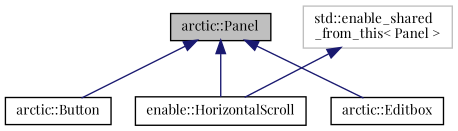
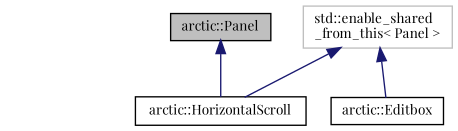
(313, 73) -> (384, 80)
(58, 111) -> none
(221, 111) -> (221, 111)
